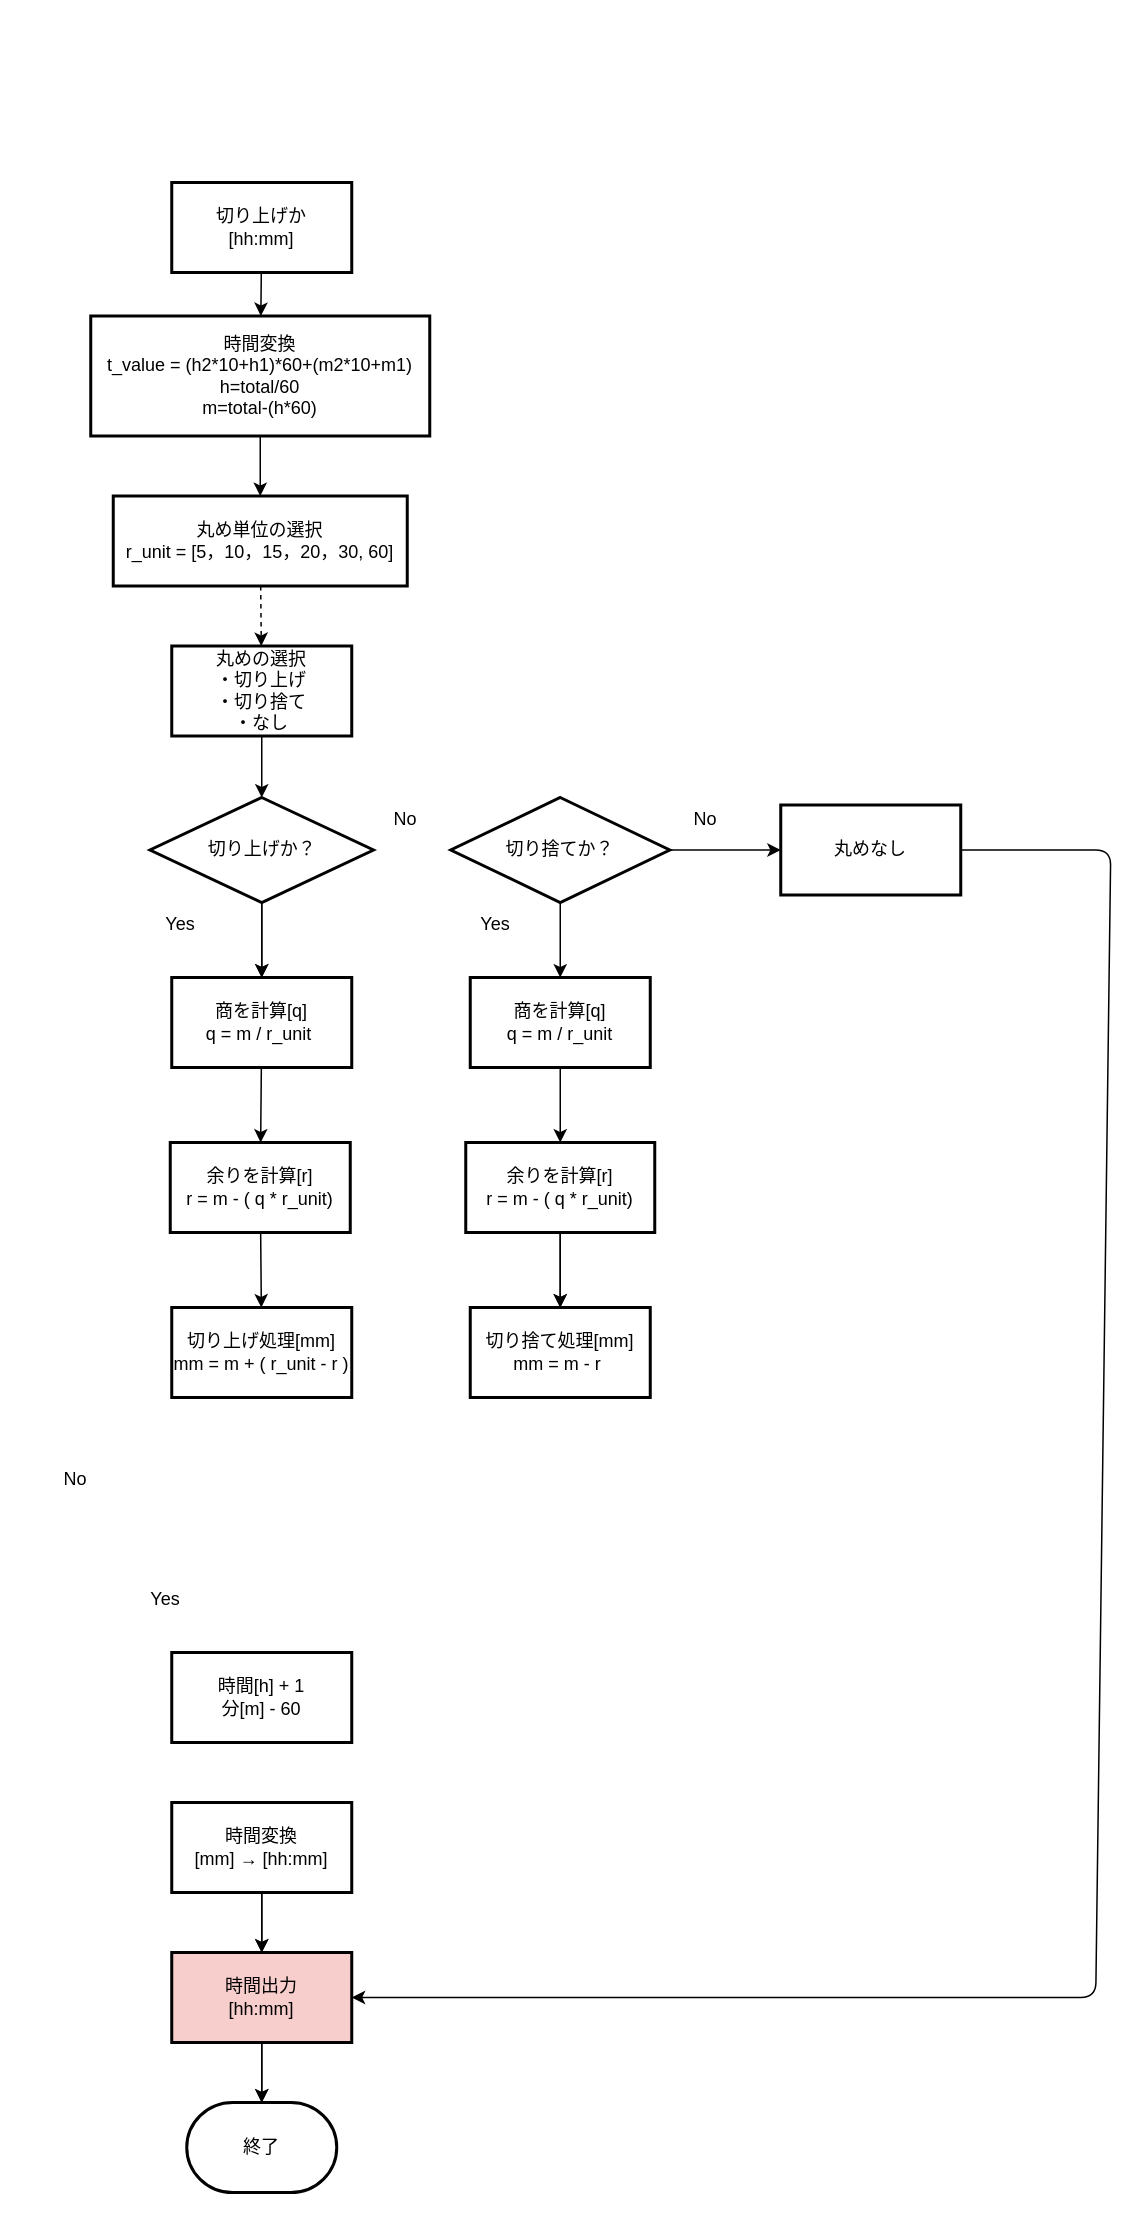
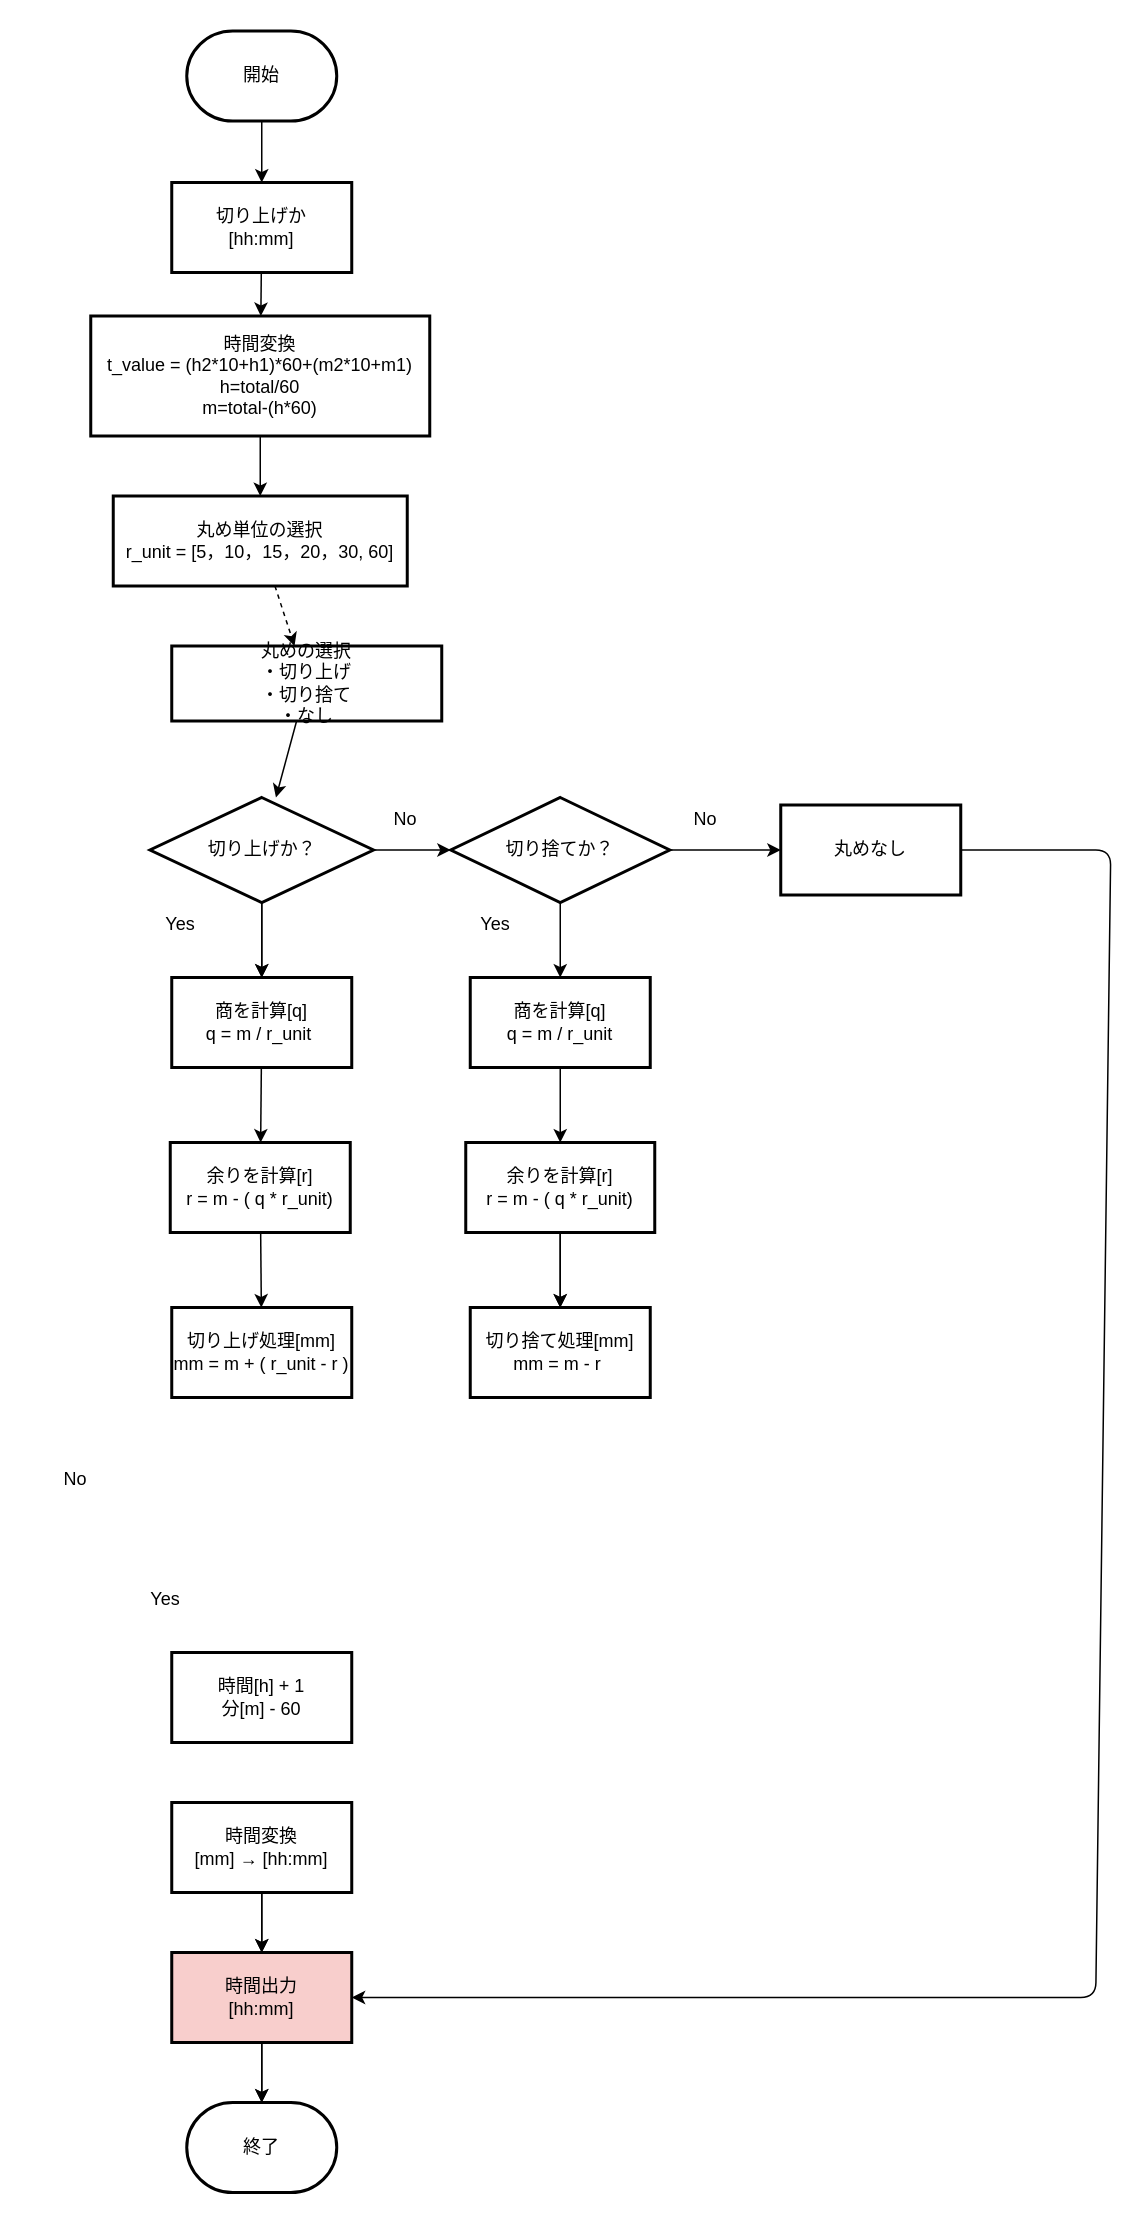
none -> (262, 76)
none -> (262, 146)
(262, 691) -> (307, 683)
none -> (407, 850)
